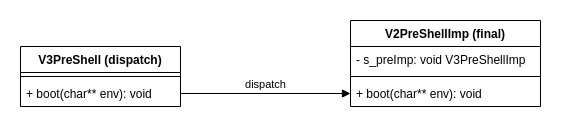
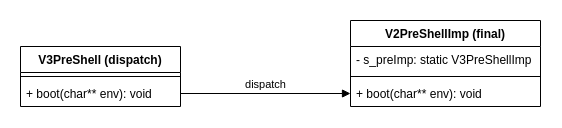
(446, 60) -> (453, 60)
